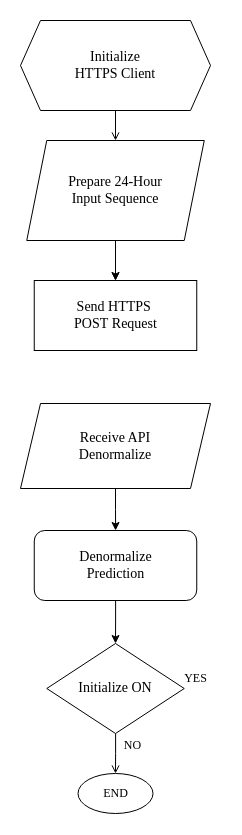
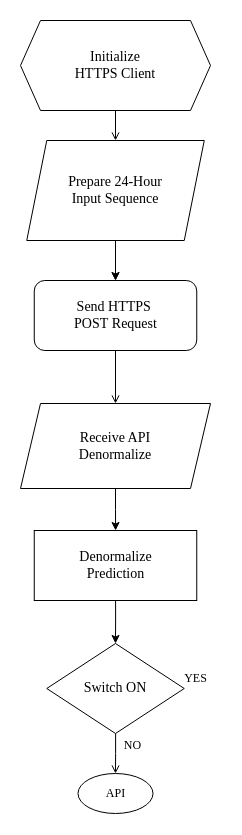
(116, 316) -> (116, 316)
none -> (116, 376)
(116, 566) -> (116, 566)
(116, 689) -> (116, 689)
(116, 794) -> (116, 794)
